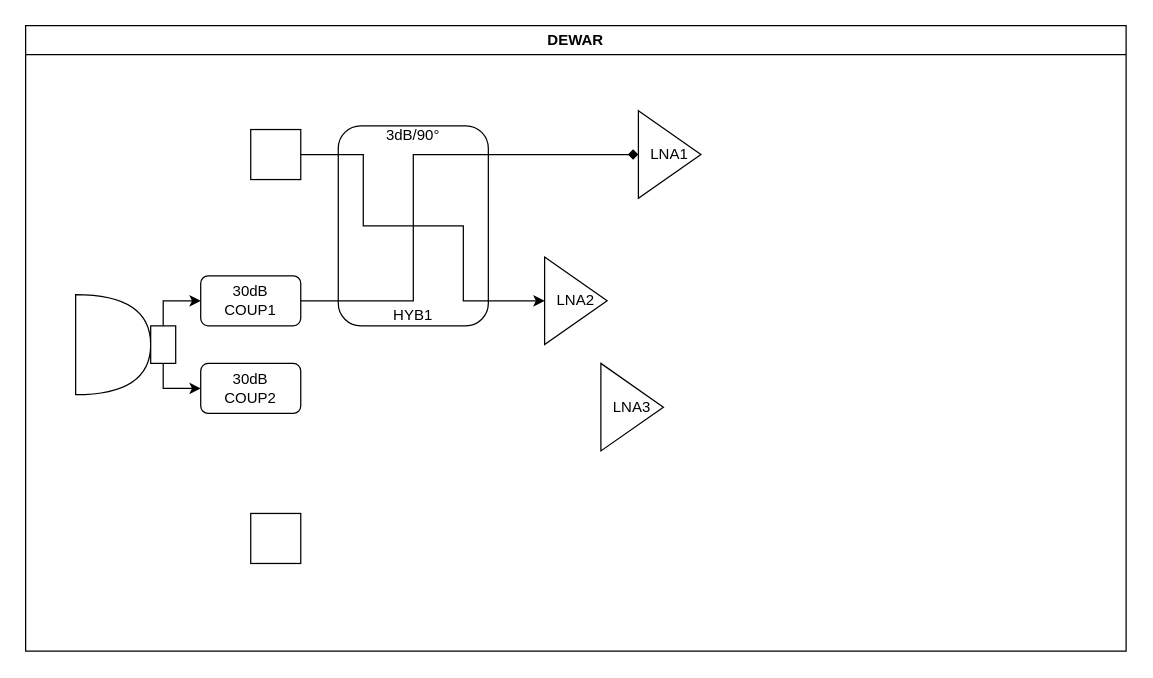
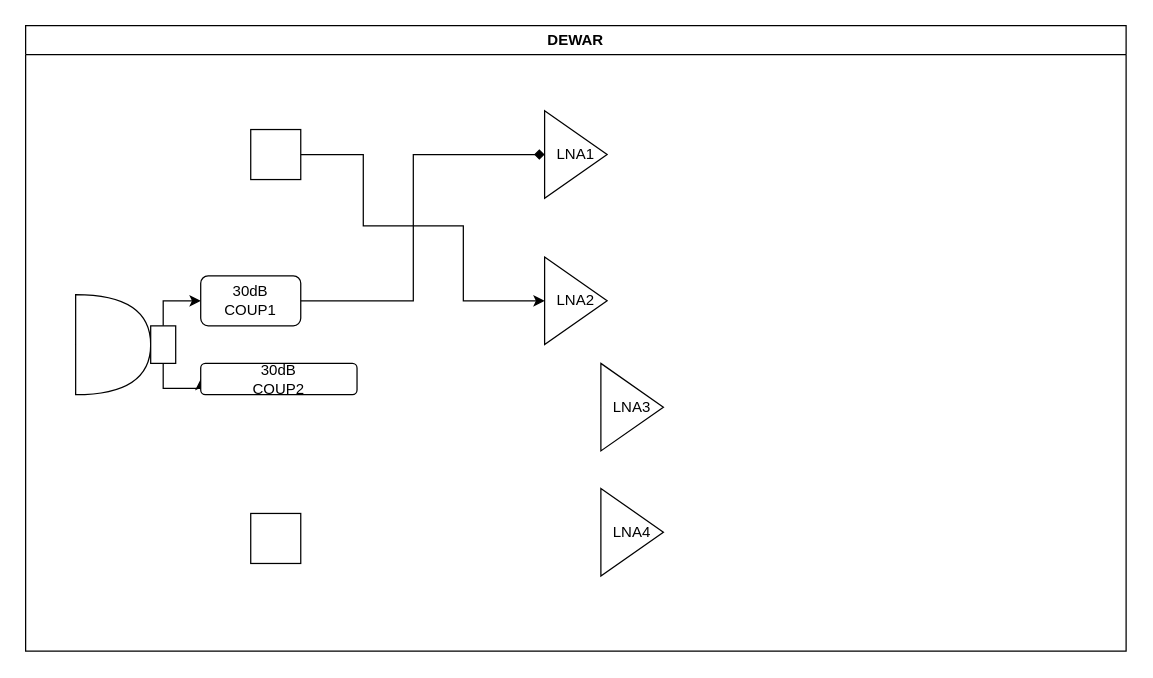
(669, 154) -> (576, 154)
(413, 226) -> none
(251, 388) -> (279, 379)
none -> (632, 532)
